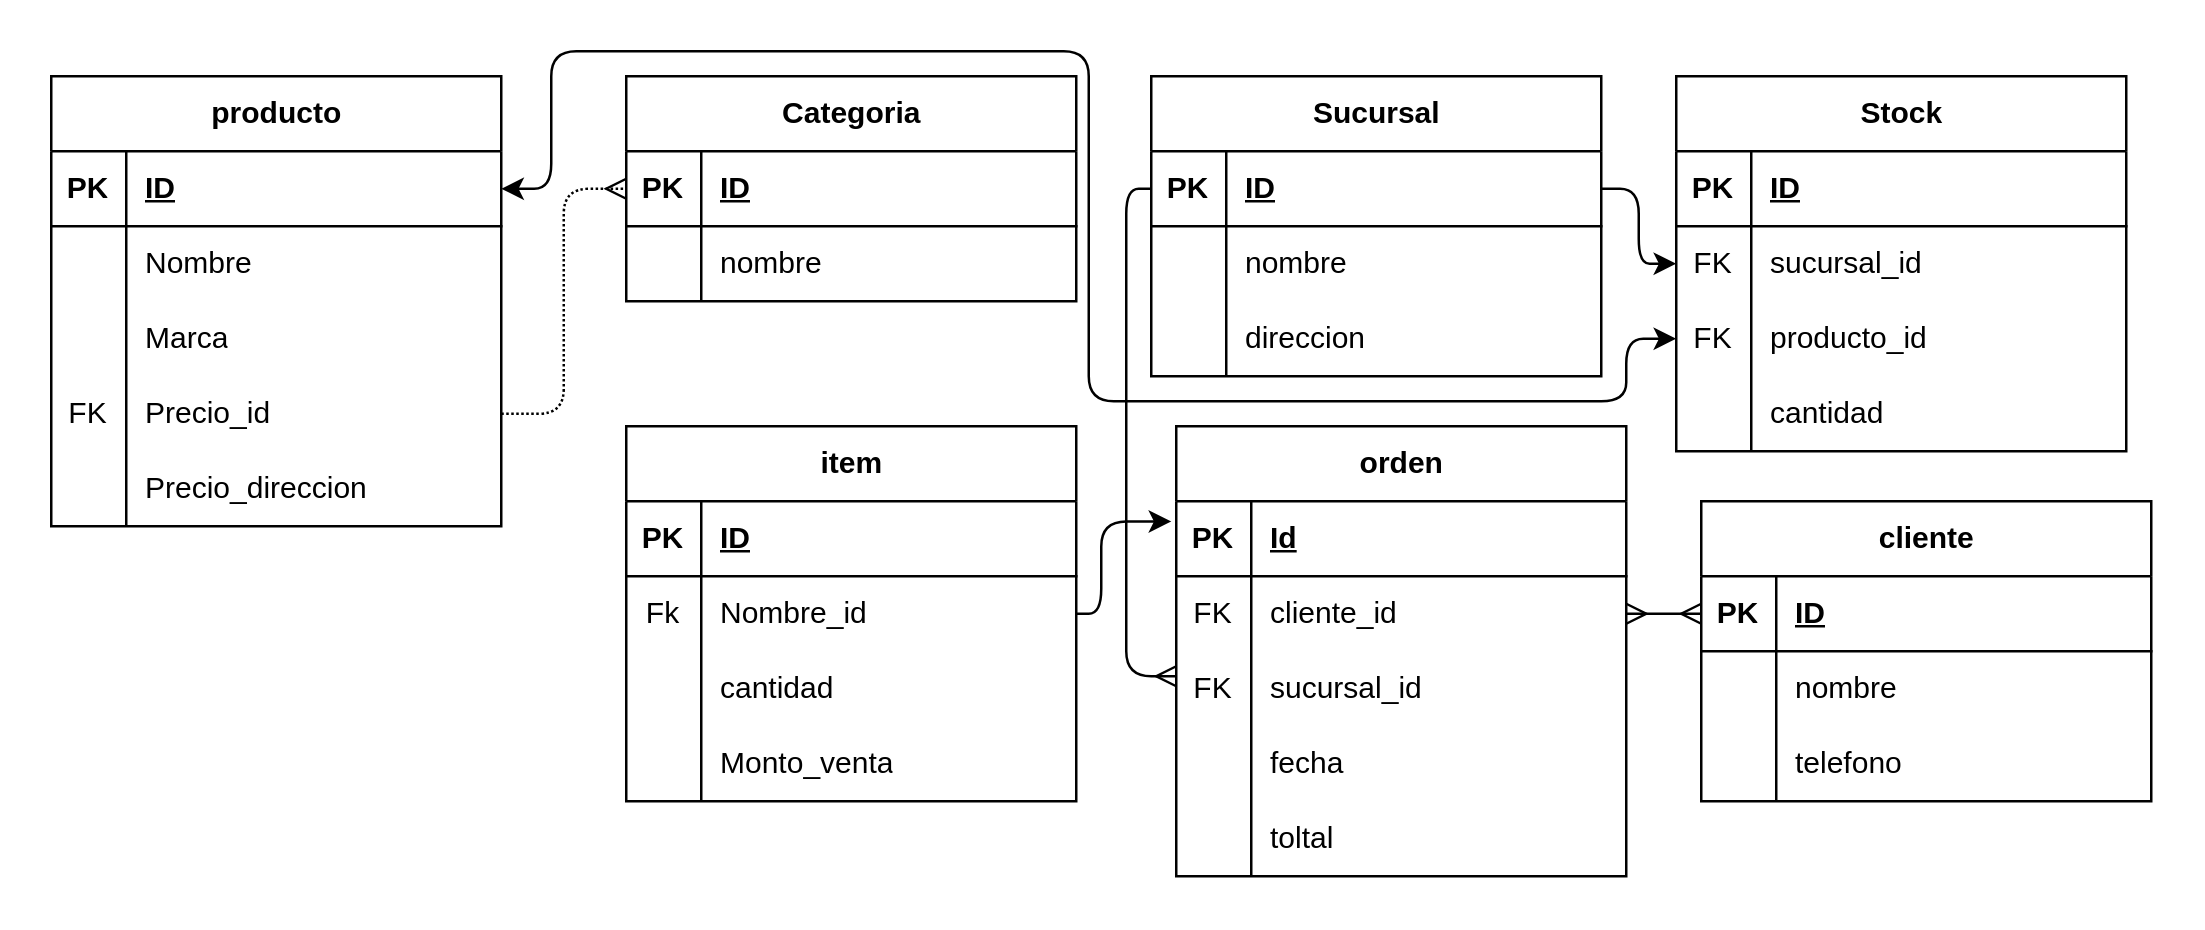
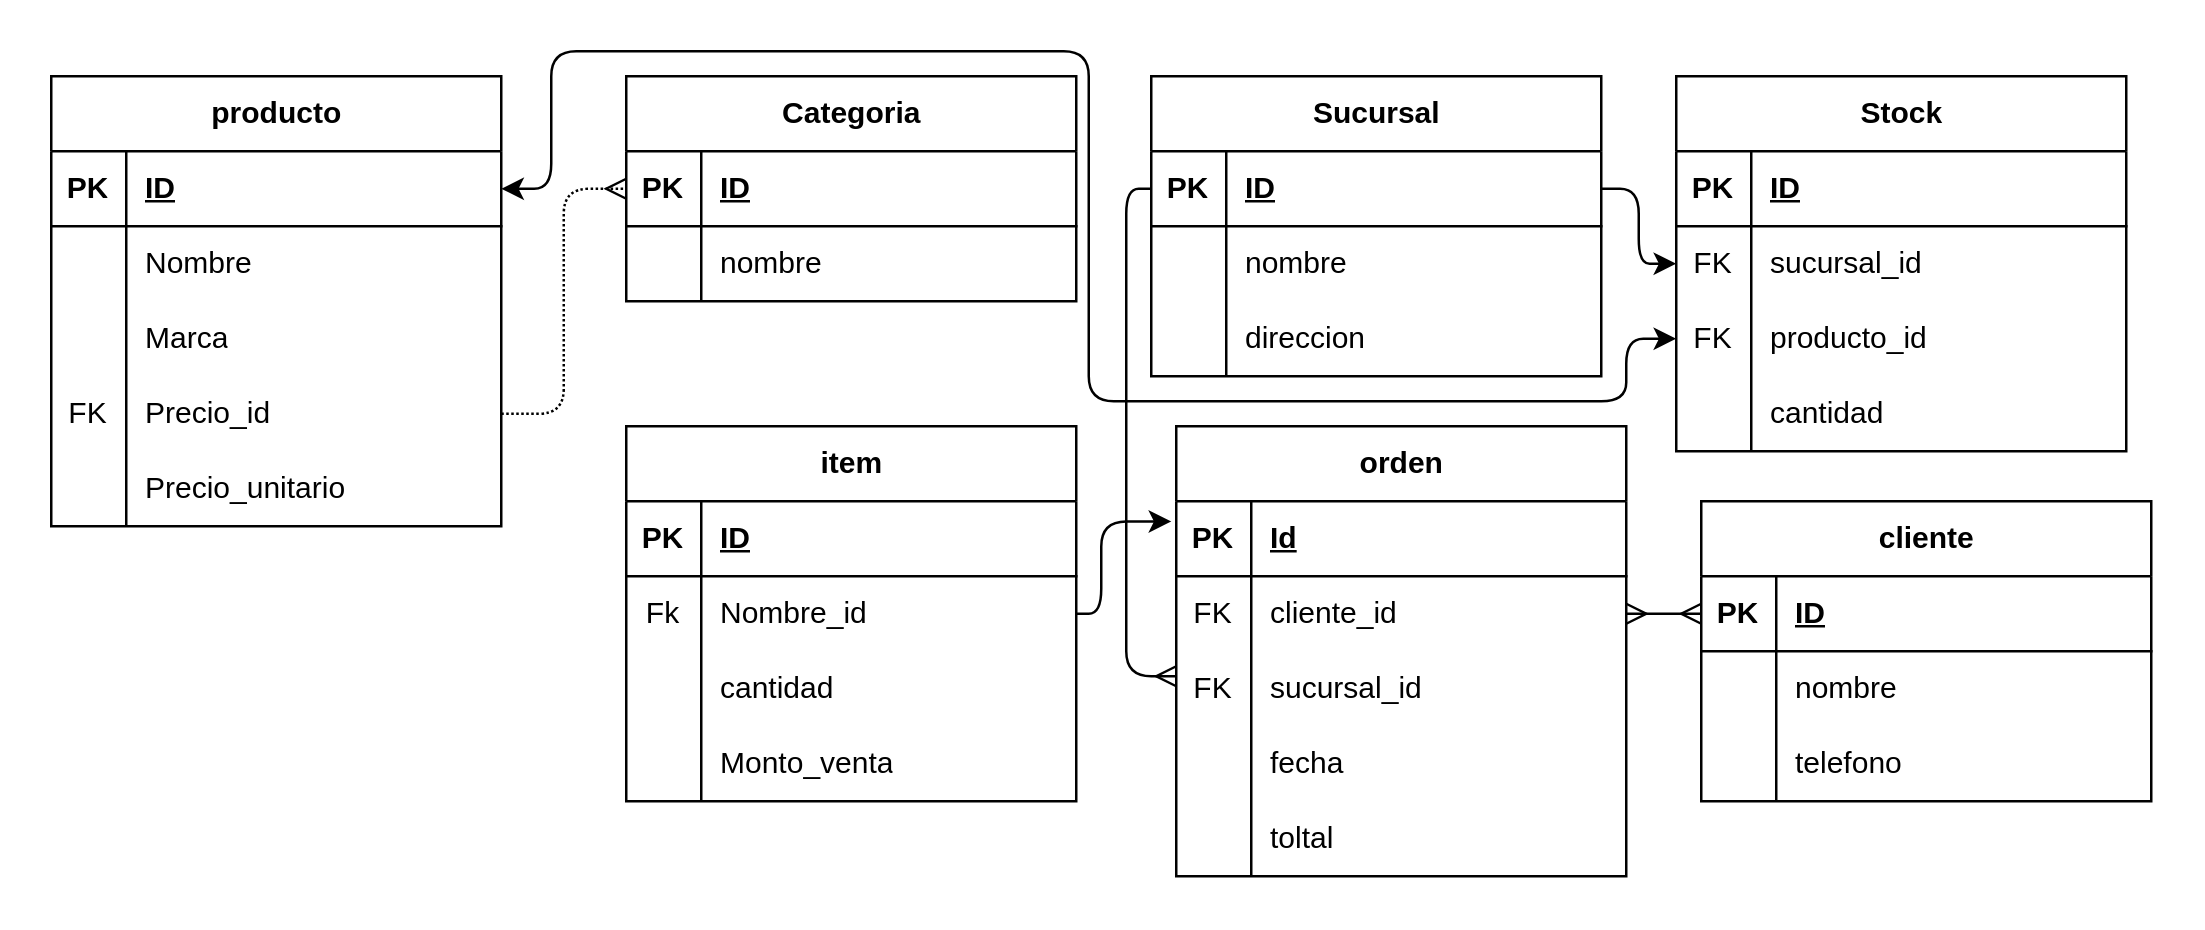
(269, 489) -> (261, 489)
